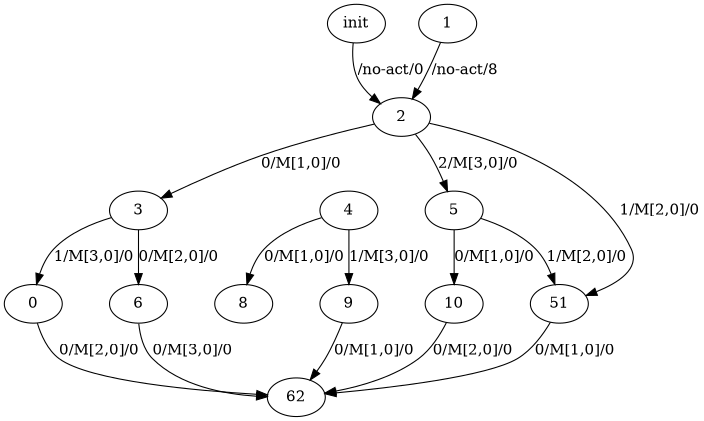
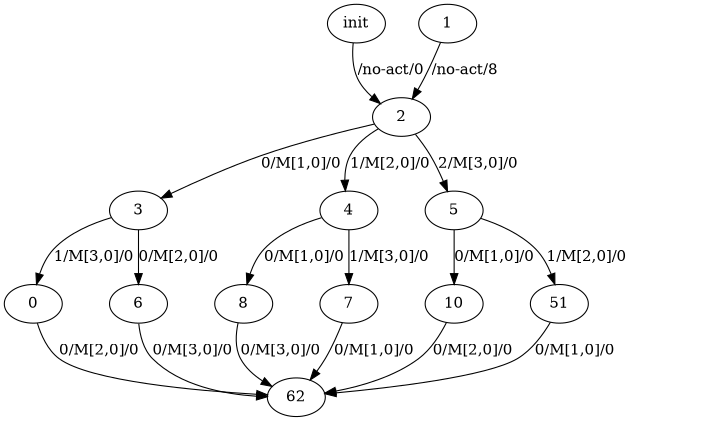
(571, 181) -> (354, 150)
(349, 304) -> (349, 304)
none -> (239, 356)
